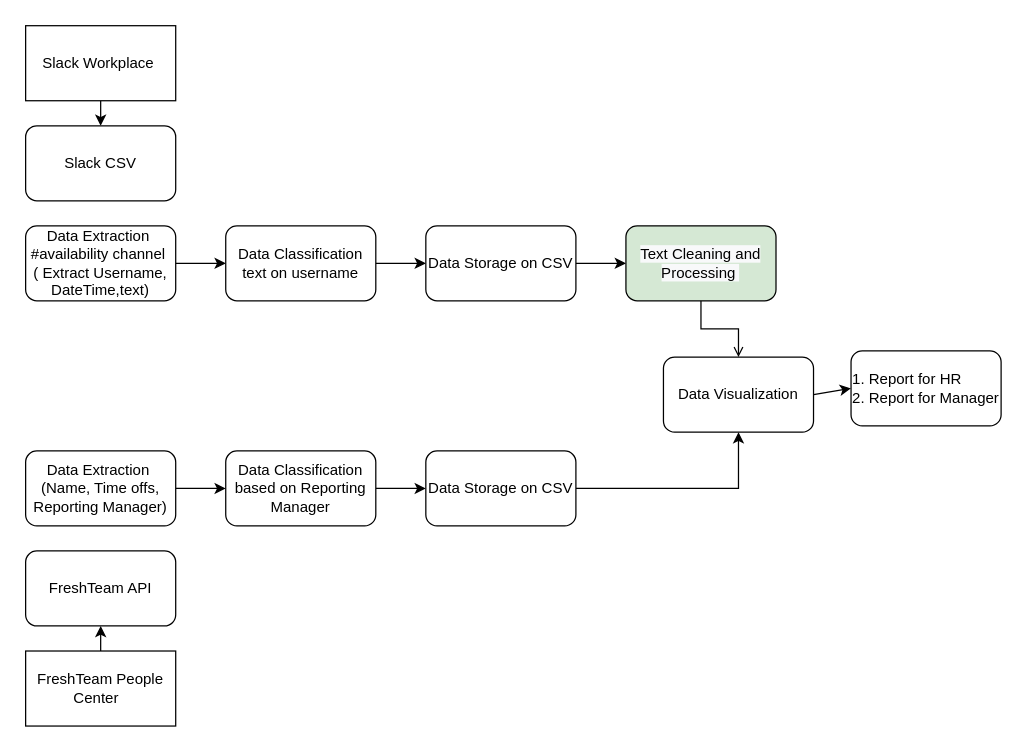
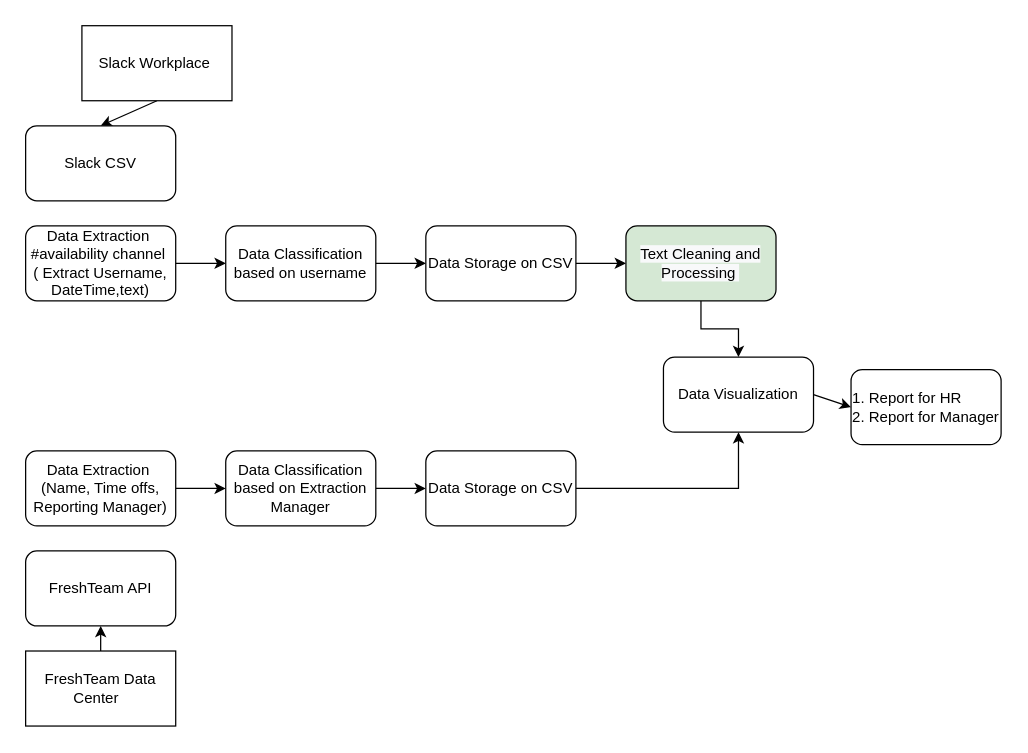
(101, 63) -> (157, 63)
(301, 263) -> (301, 263)
(738, 349) -> (738, 347)
(926, 388) -> (926, 407)
(301, 488) -> (301, 488)
(101, 688) -> (101, 688)
